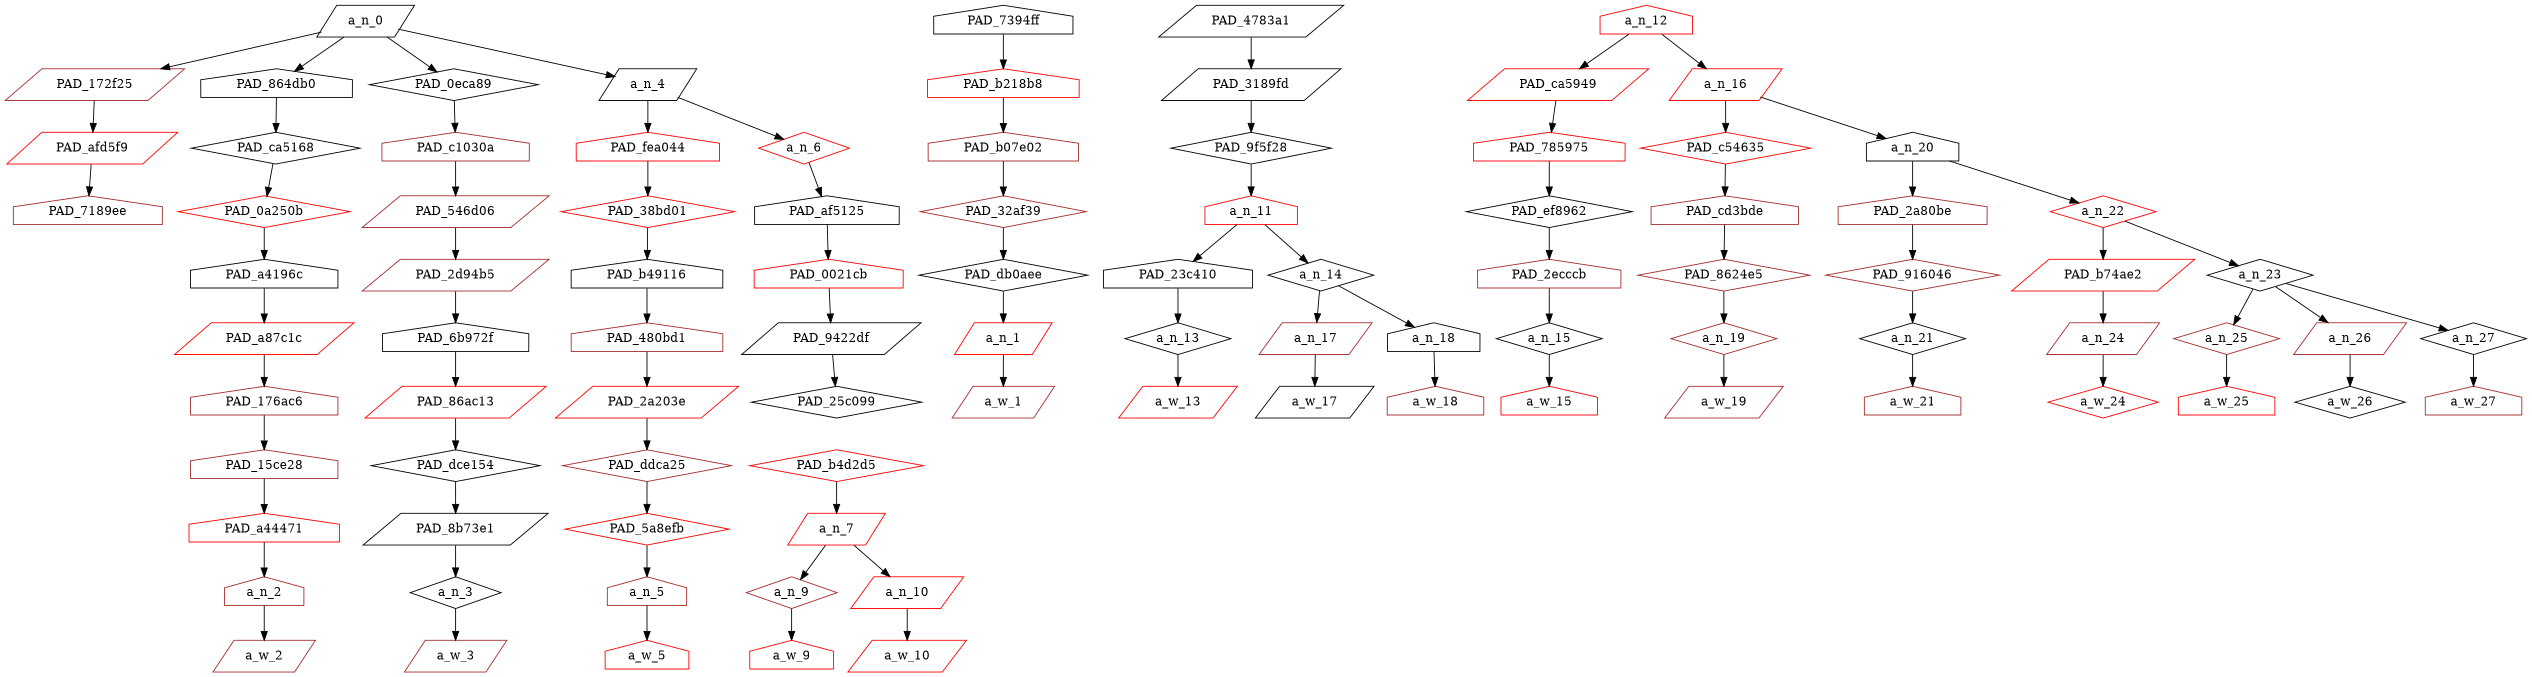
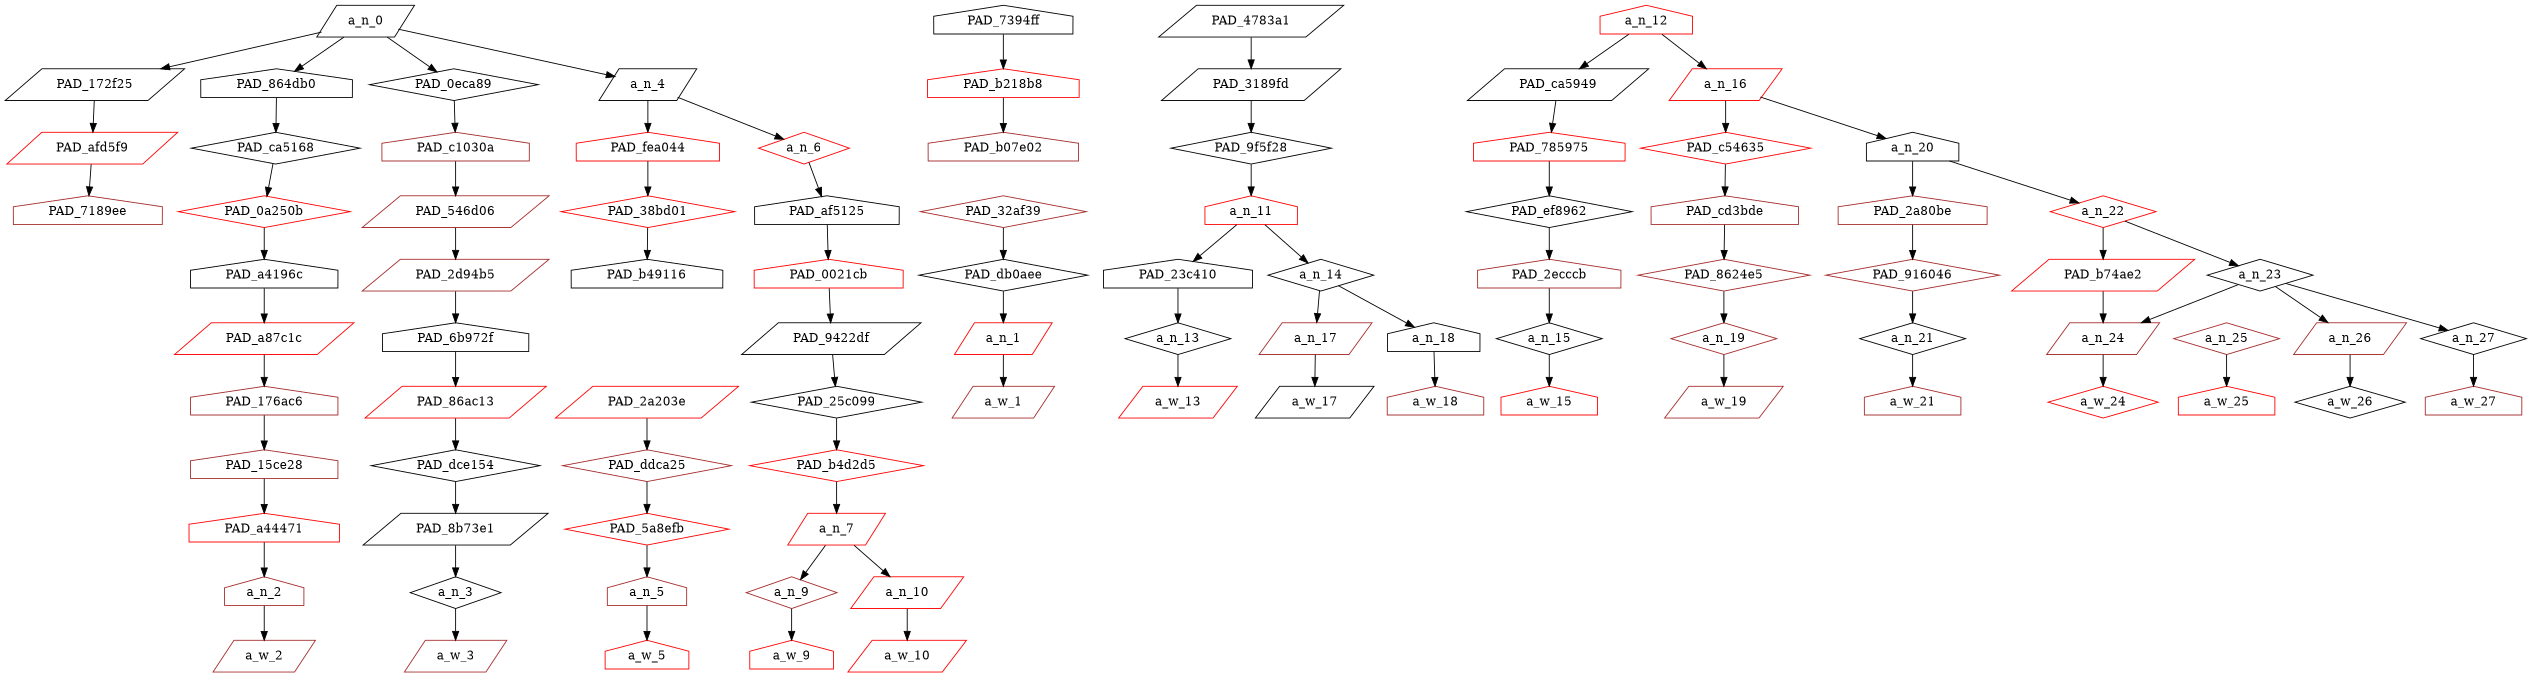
(95, 85) -> (95, 85)
(1558, 85) -> (1558, 85)
(1003, 174) -> none
(2246, 303) -> (2194, 302)
(647, 339) -> none
none -> (837, 430)
